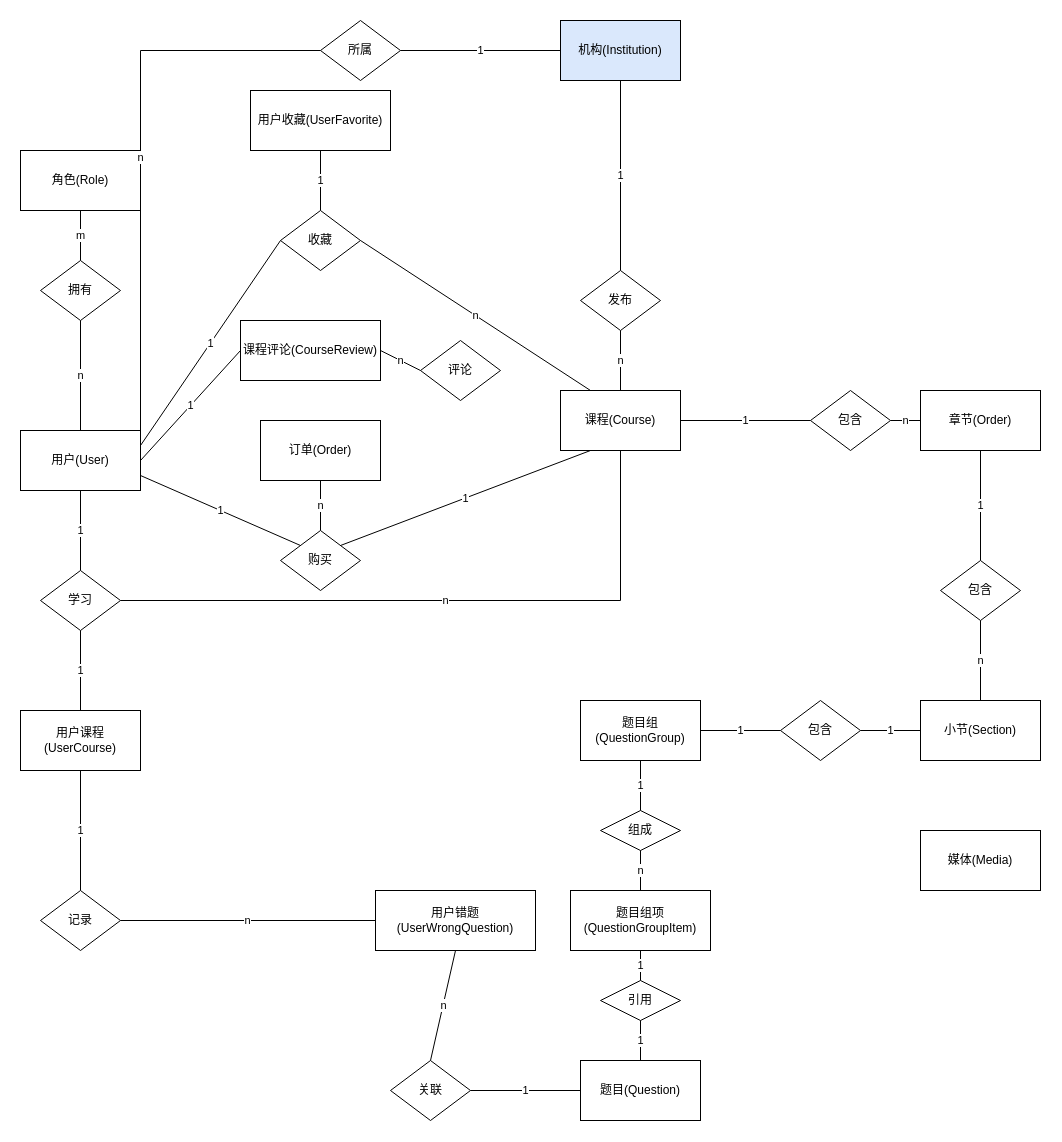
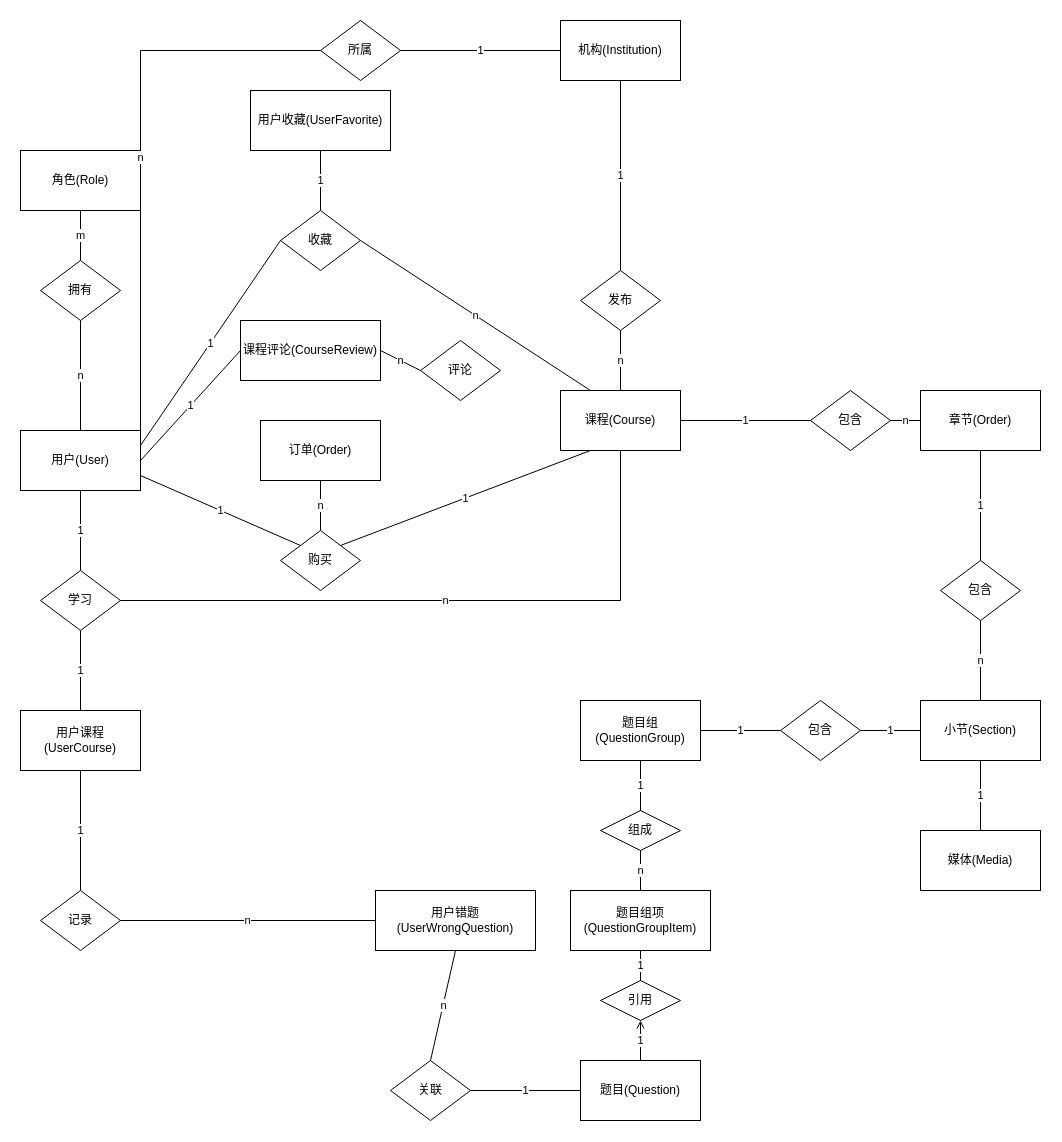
(621, 51) -> (621, 51)
none -> (981, 796)
(641, 1026) -> (641, 1026)
